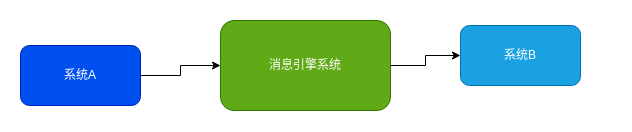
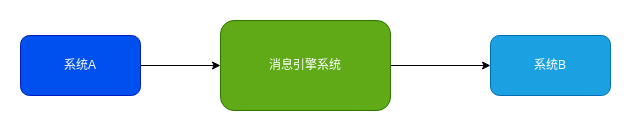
(521, 56) -> (551, 66)
(81, 76) -> (81, 66)
